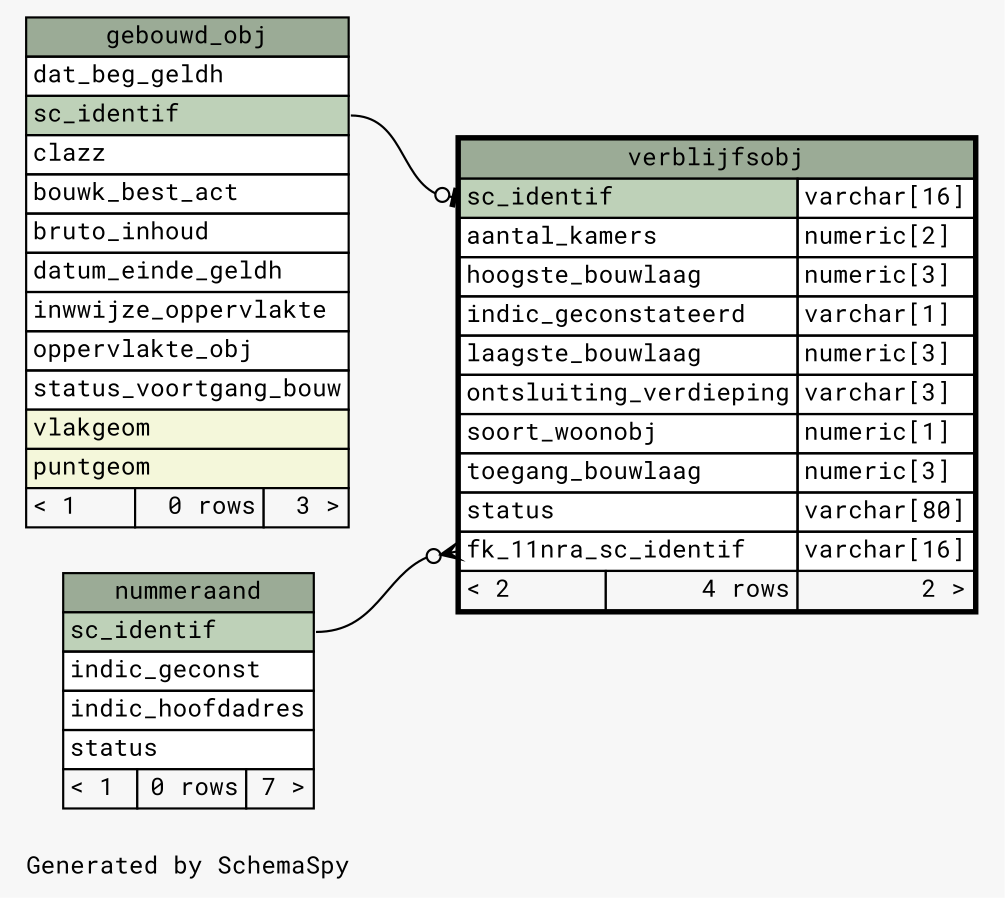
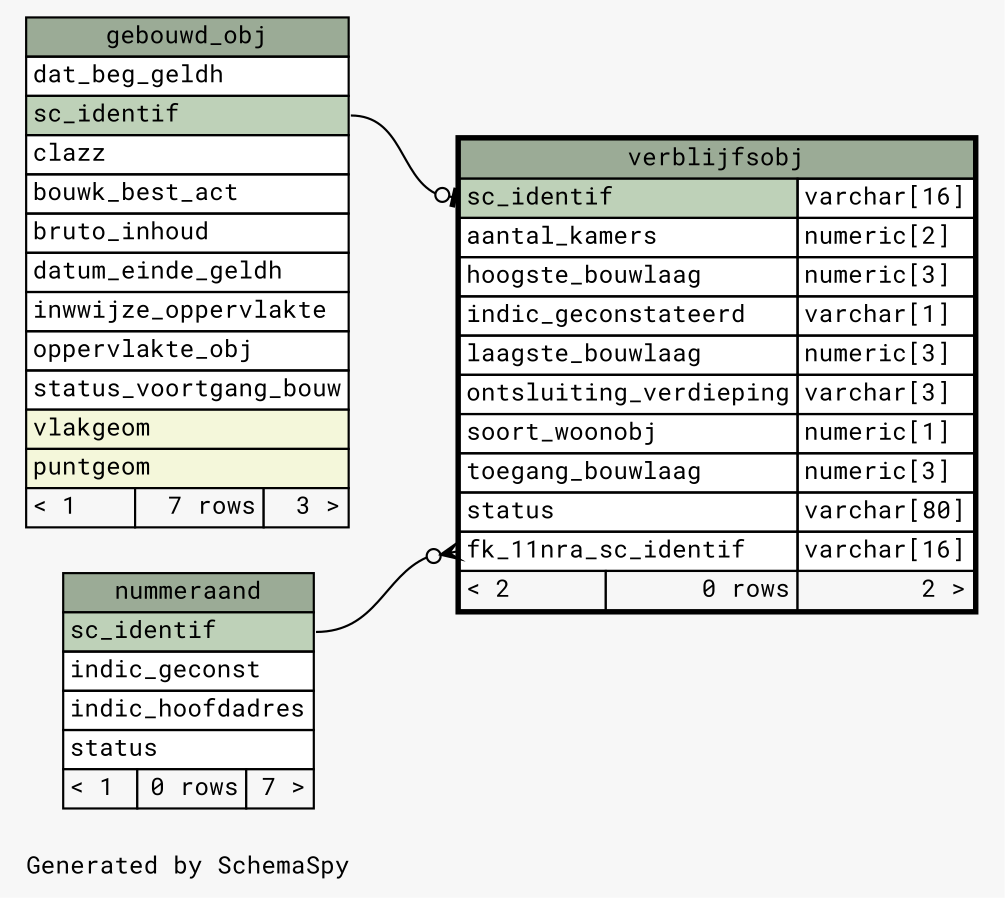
(212, 507) -> (212, 507)
(746, 589) -> (746, 589)
